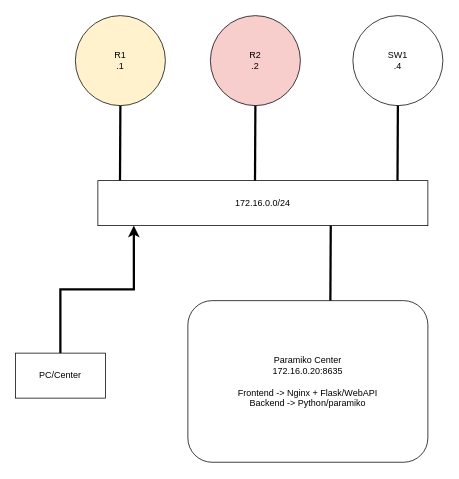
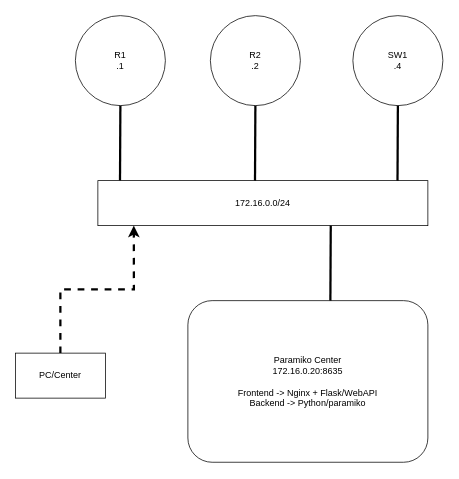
(120, 60) -> (120, 60)
(255, 60) -> (255, 60)
(96, 289) -> (96, 289)
